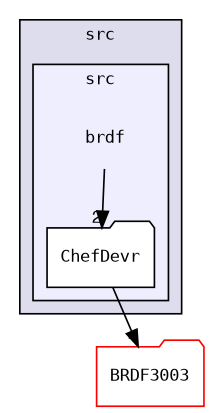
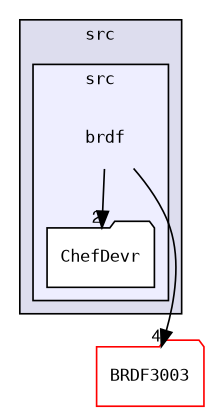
(122, 309) -> (174, 245)
